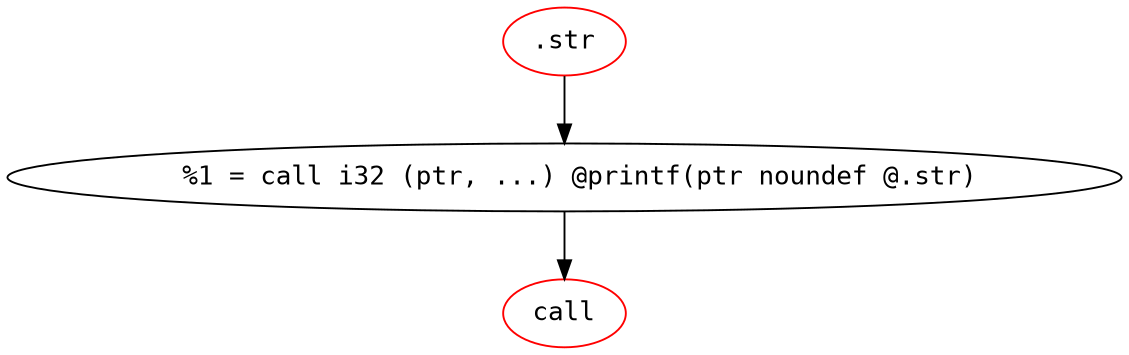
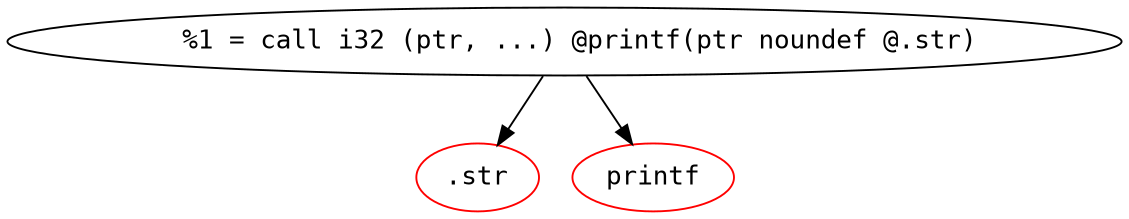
(564, 100) -> (526, 103)
(564, 313) -> (653, 177)
